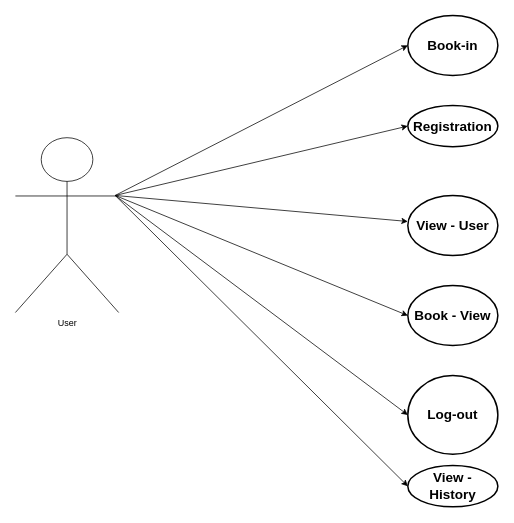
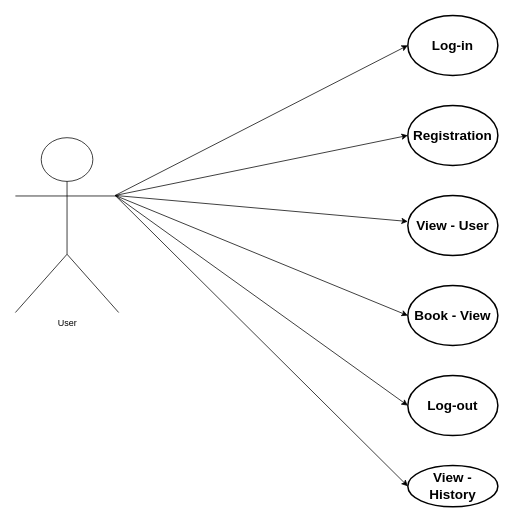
(453, 45) -> (453, 45)
(453, 126) -> (453, 135)
(453, 415) -> (453, 405)
